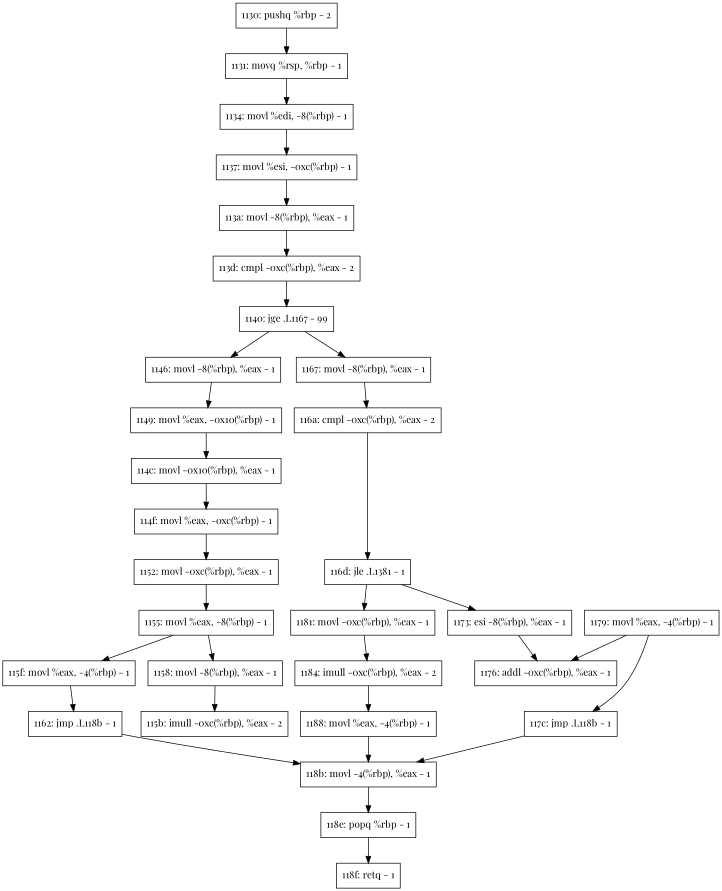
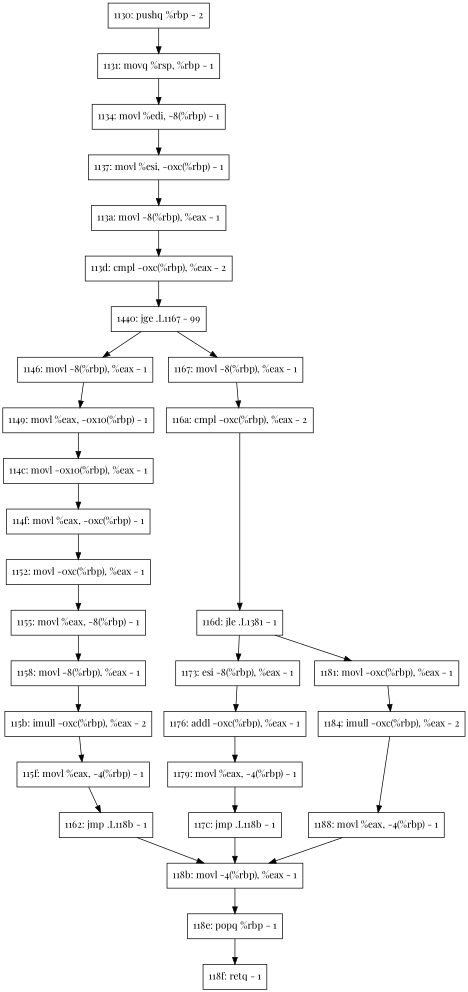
(287, 319) -> (159, 319)
(602, 646) -> (235, 746)
(141, 647) -> (80, 746)
